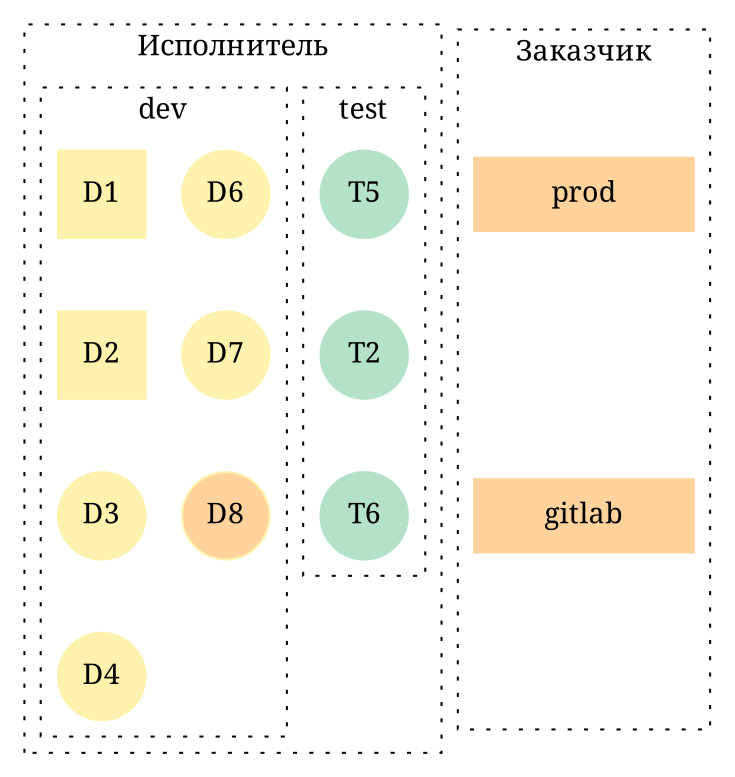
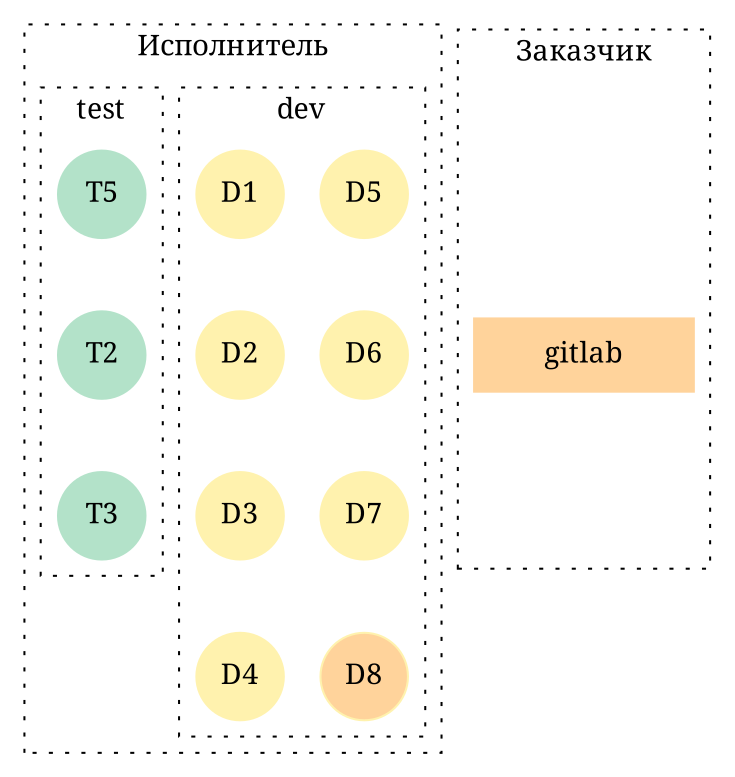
(102, 194) -> (240, 194)
none -> (364, 194)
(584, 194) -> none
(102, 355) -> (240, 355)
(364, 516) -> (102, 516)
